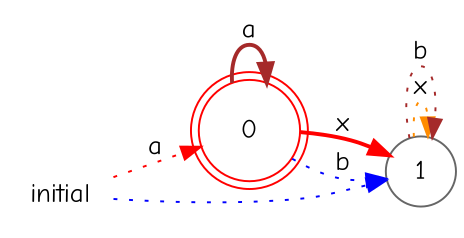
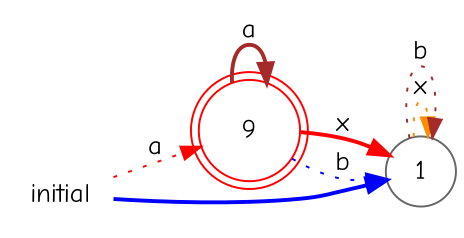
(249, 131) -> (249, 131)
(241, 202) -> (241, 202)
